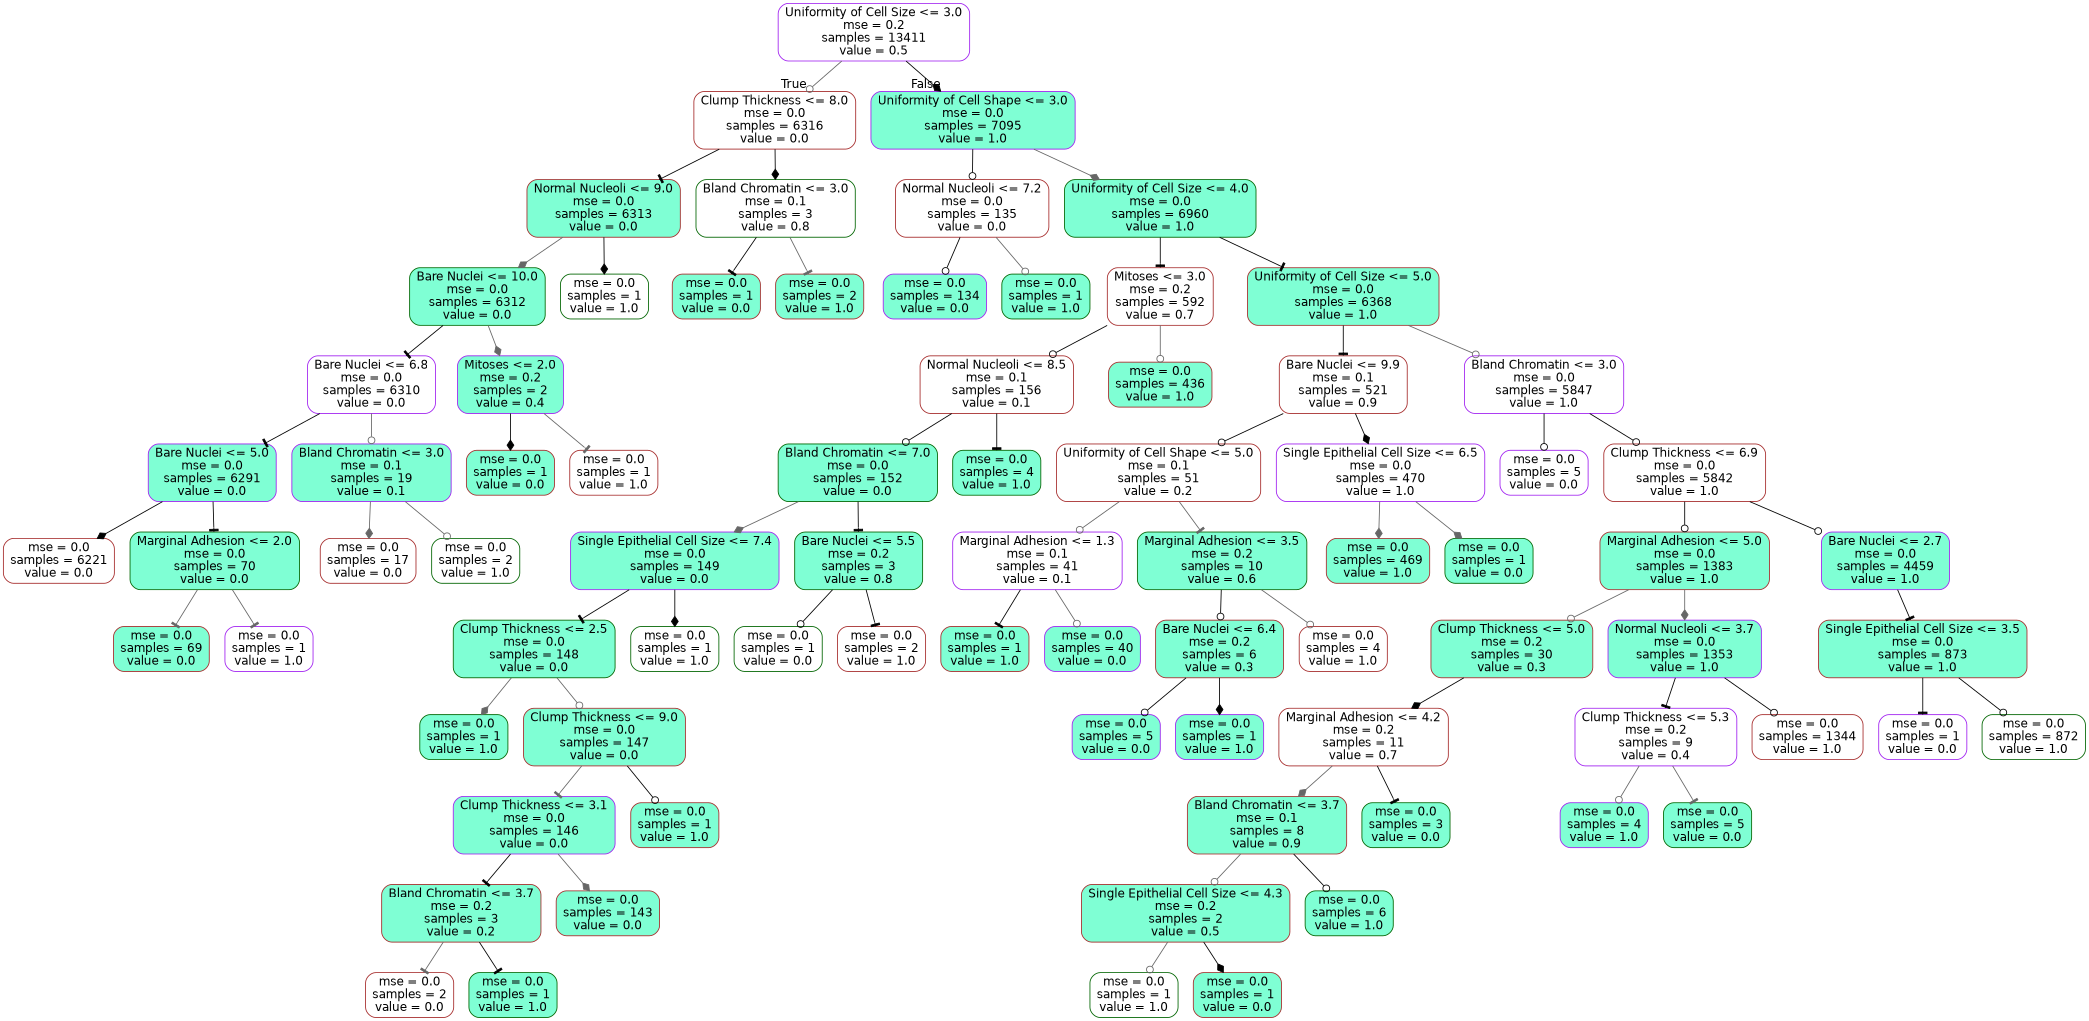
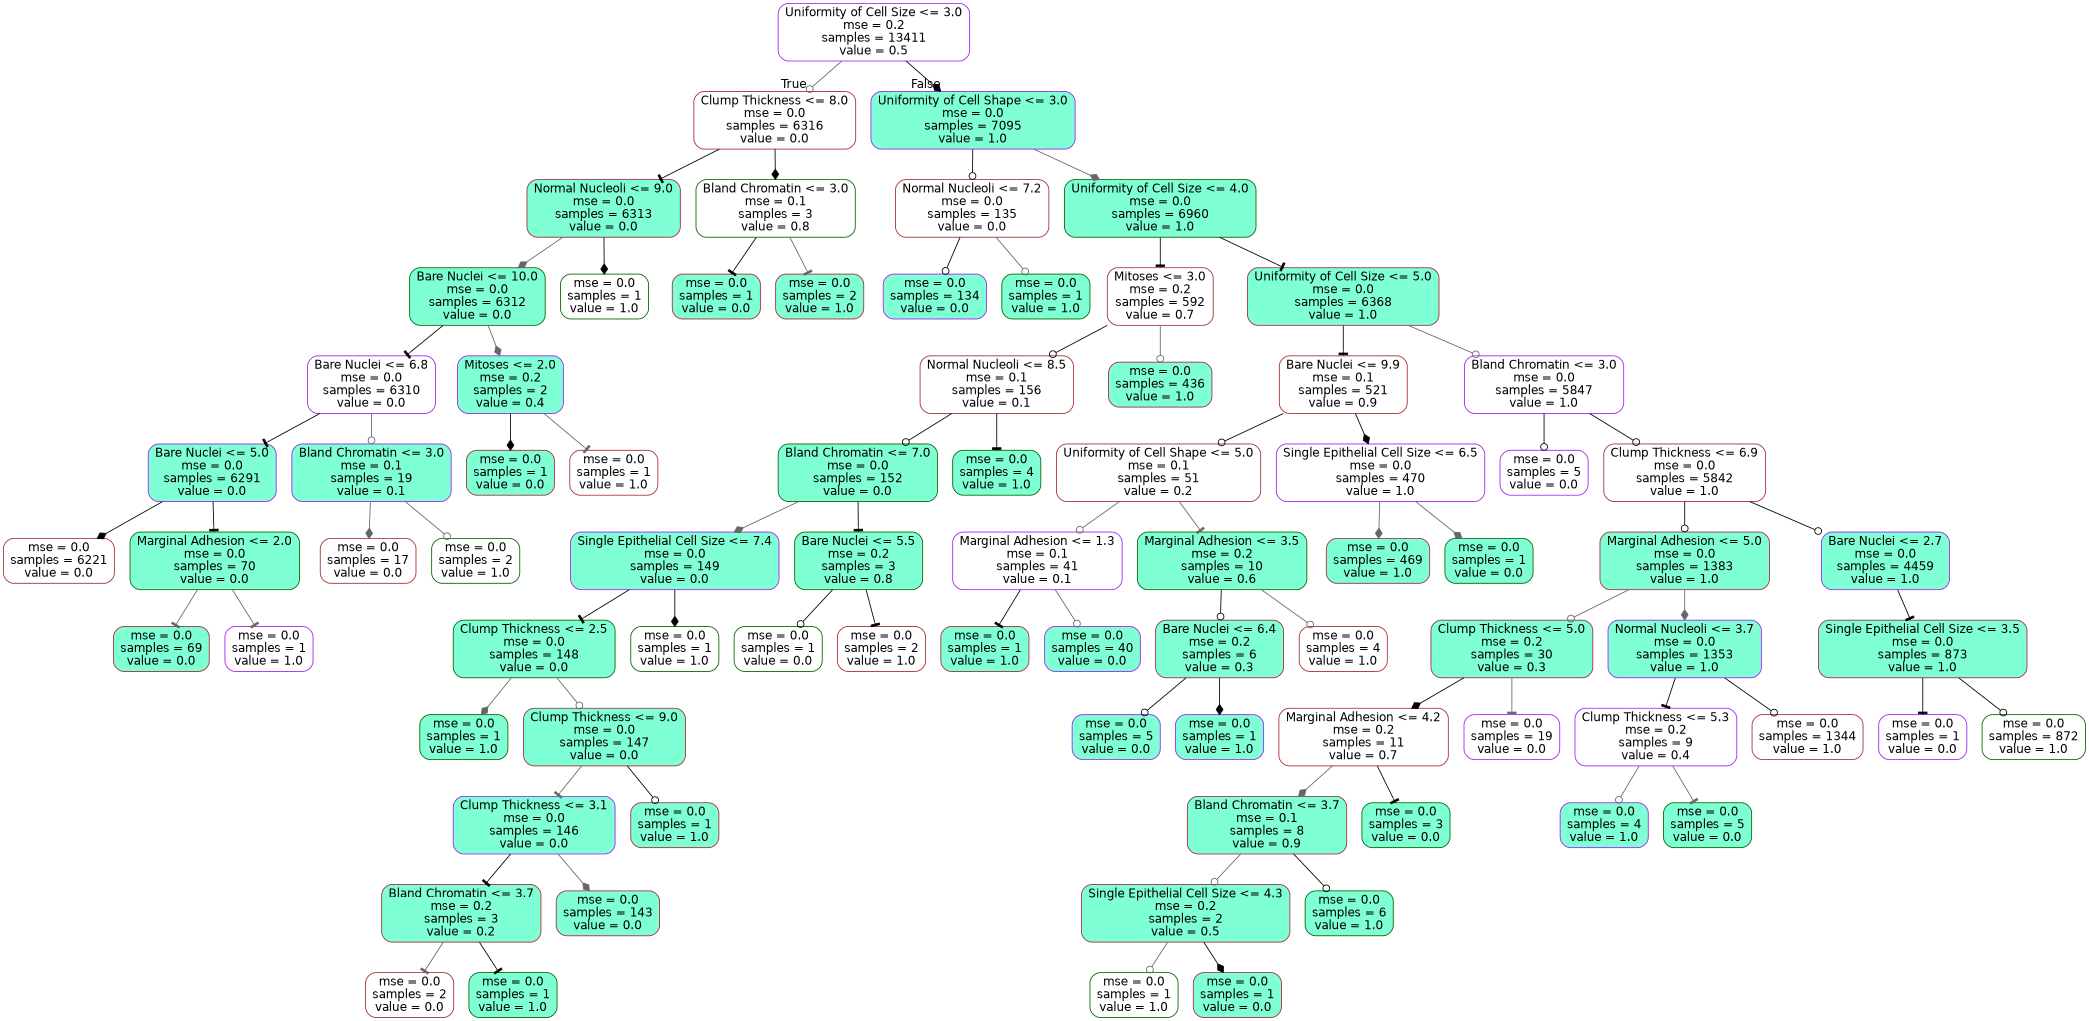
none -> (1512, 737)
